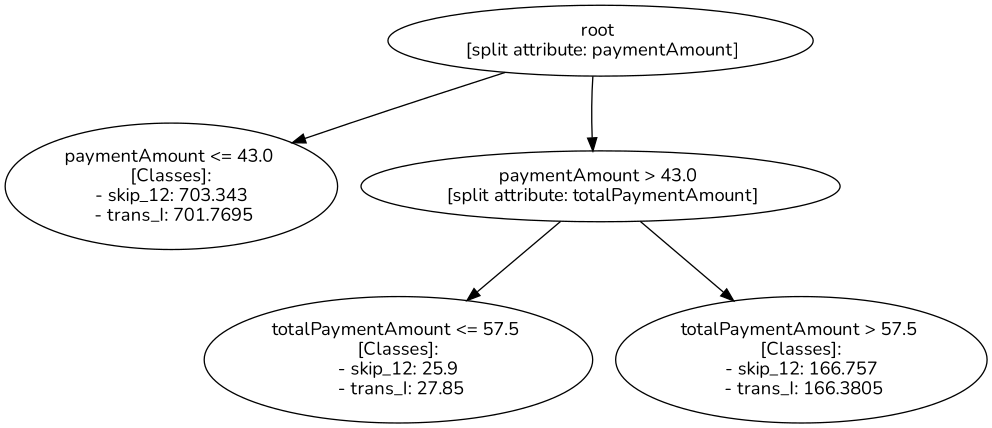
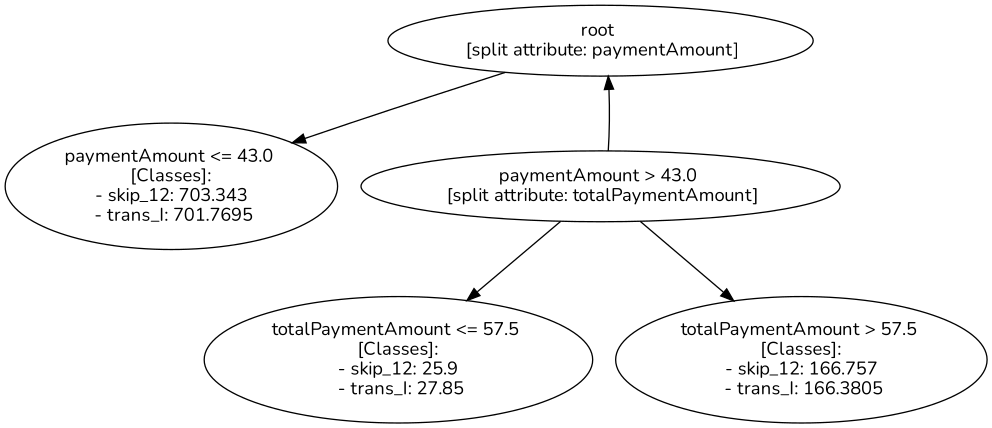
(592, 107) -> (609, 120)
